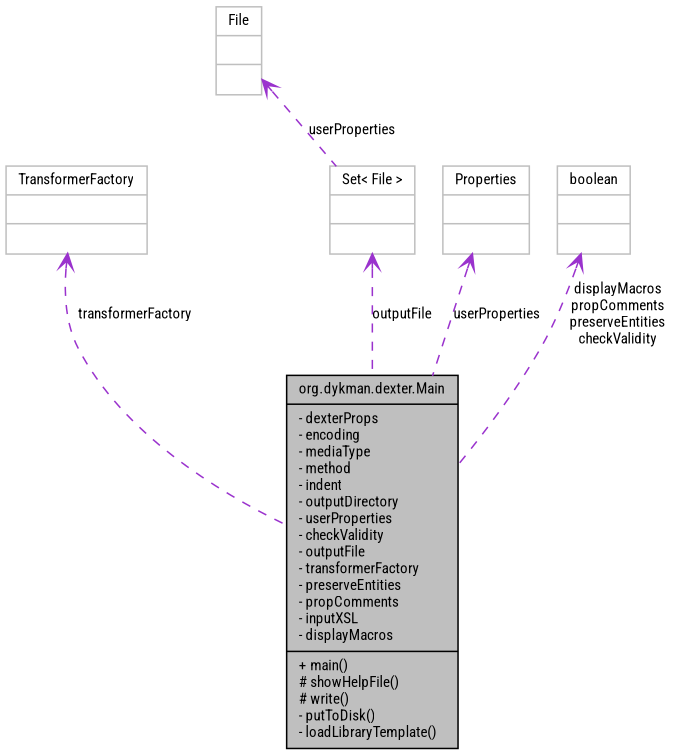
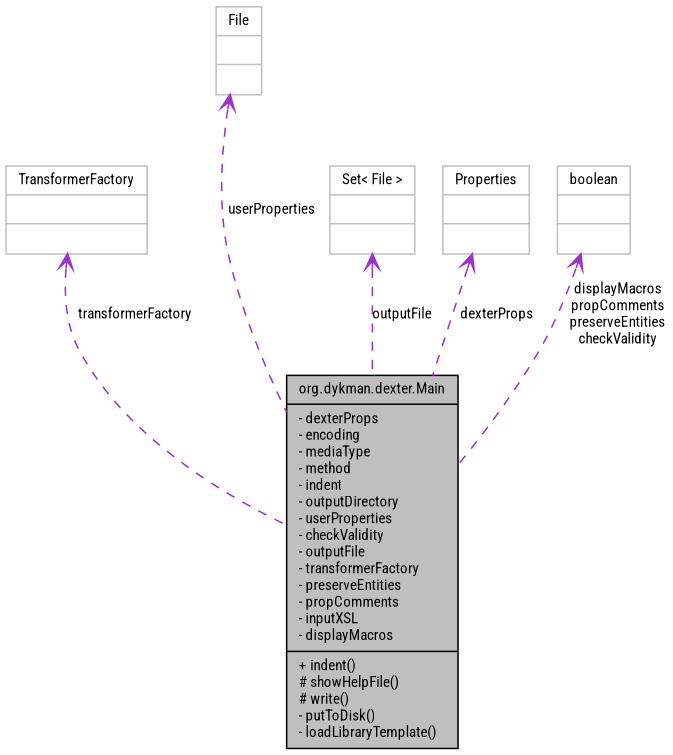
(304, 129) -> (231, 265)
(497, 315) -> (497, 315)
(324, 666) -> (328, 666)
